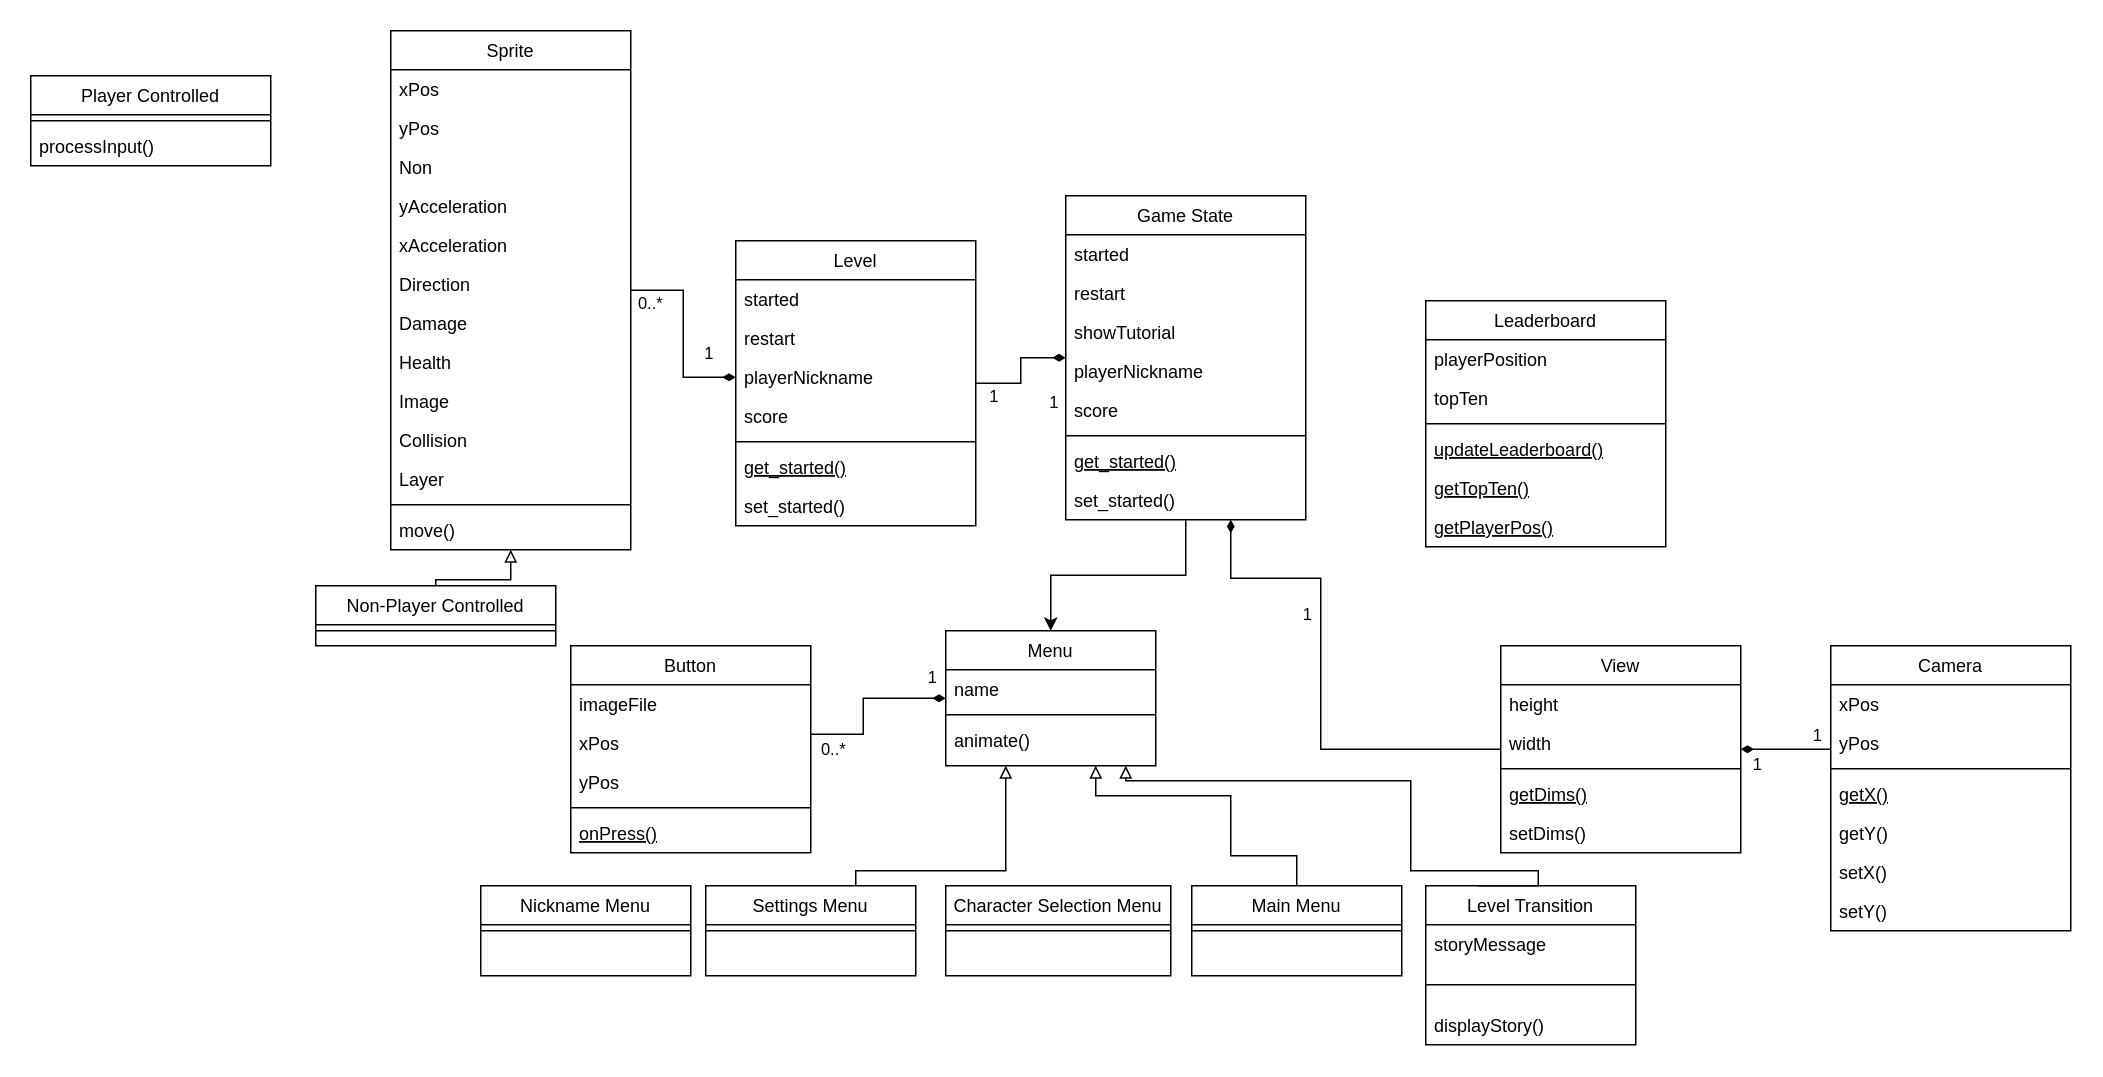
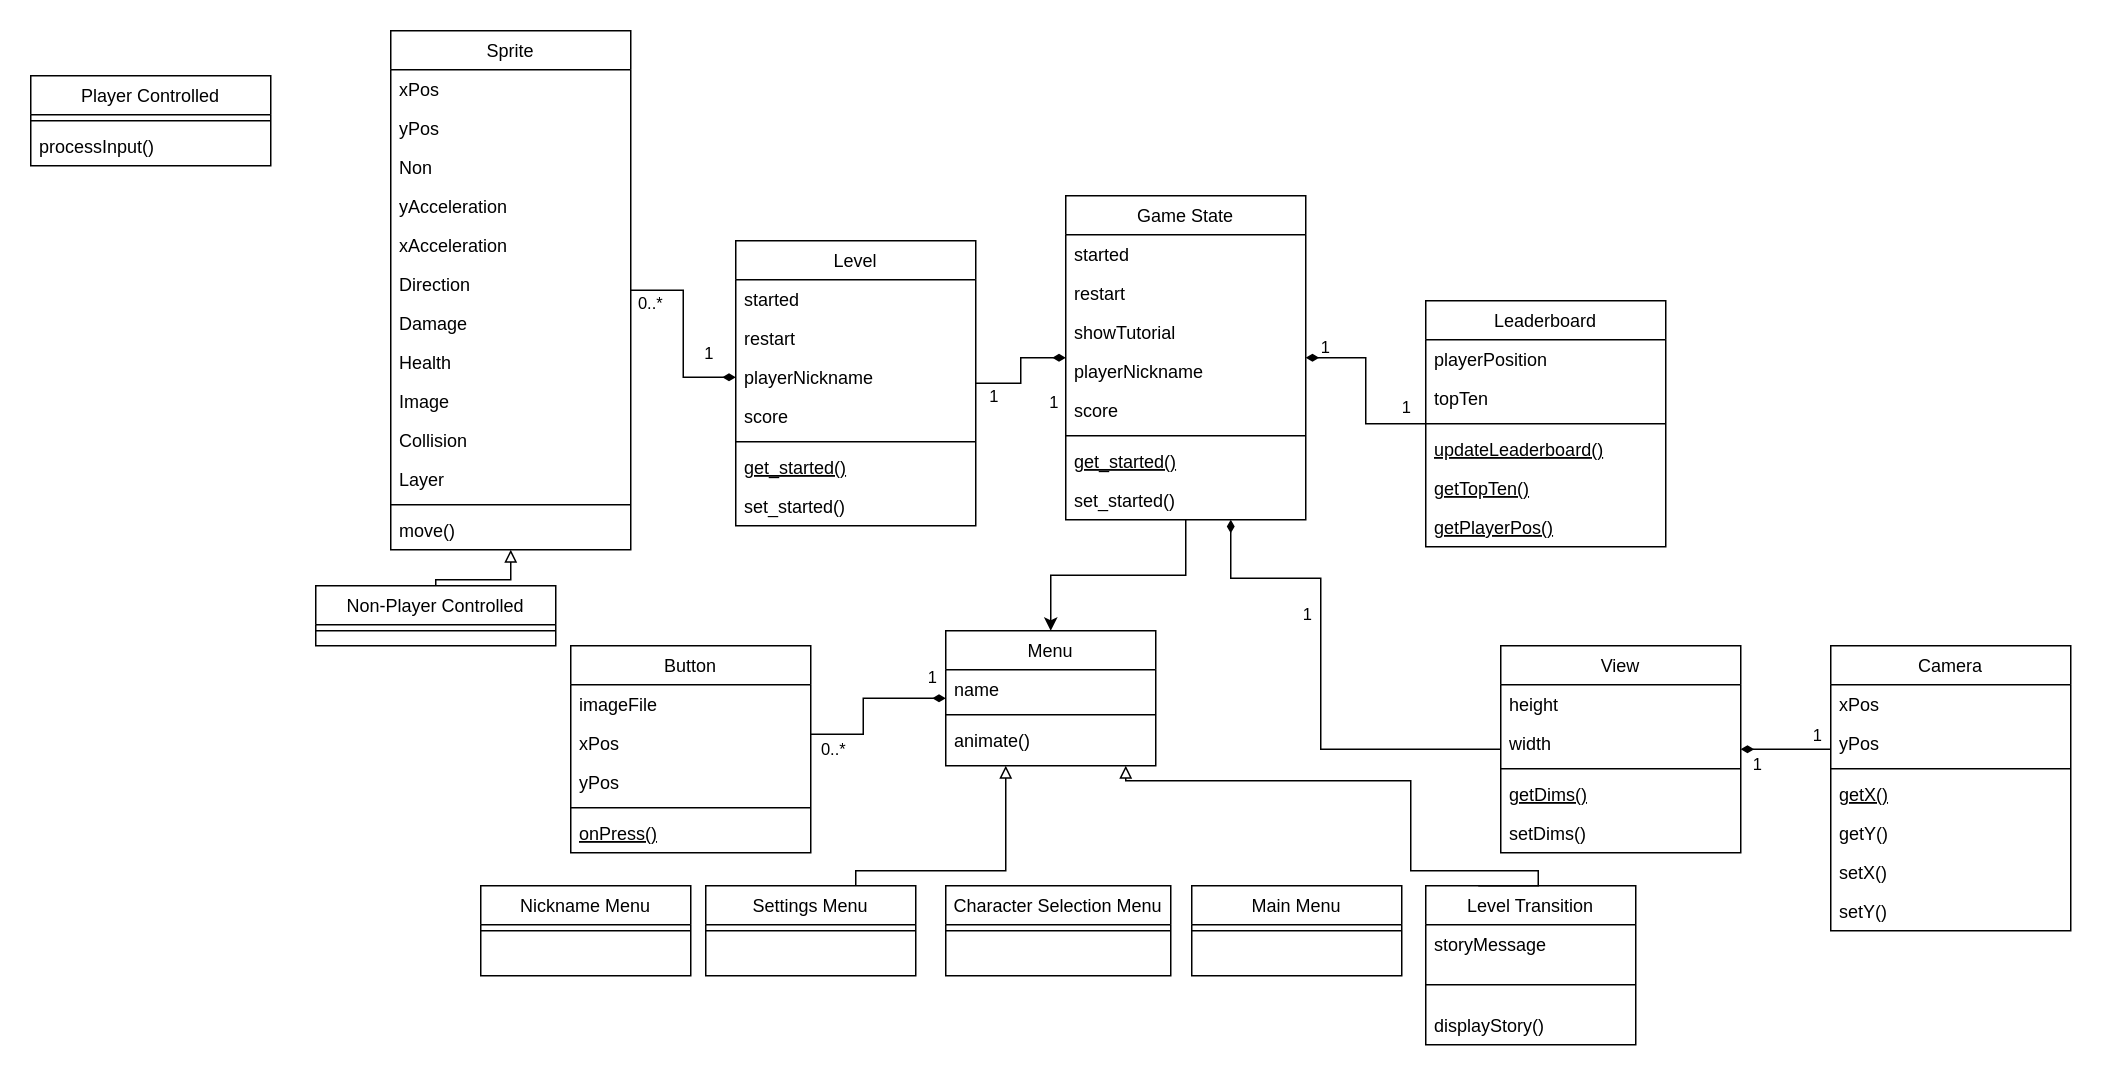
none -> (1366, 396)
(1231, 796) -> none
